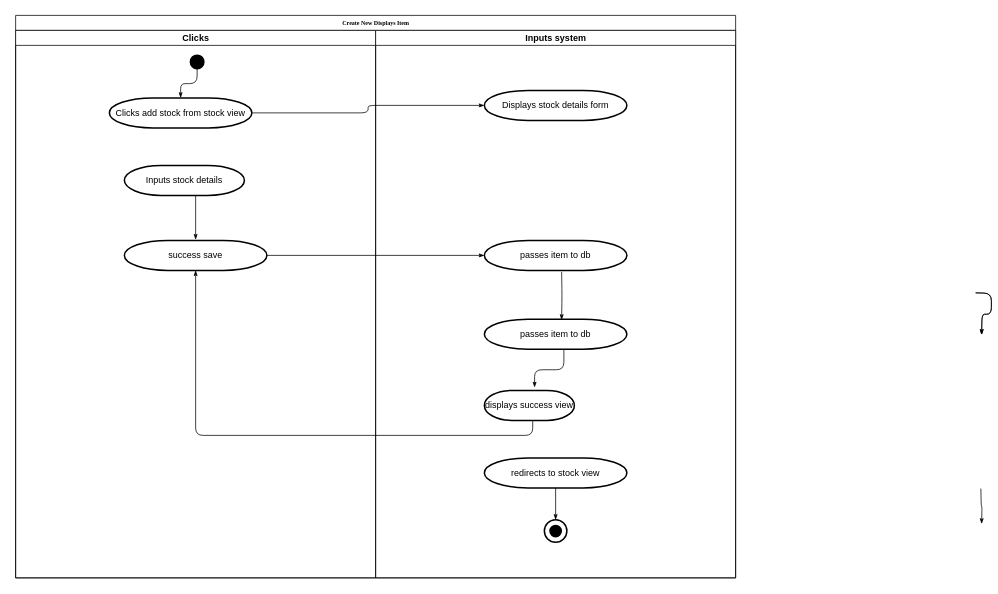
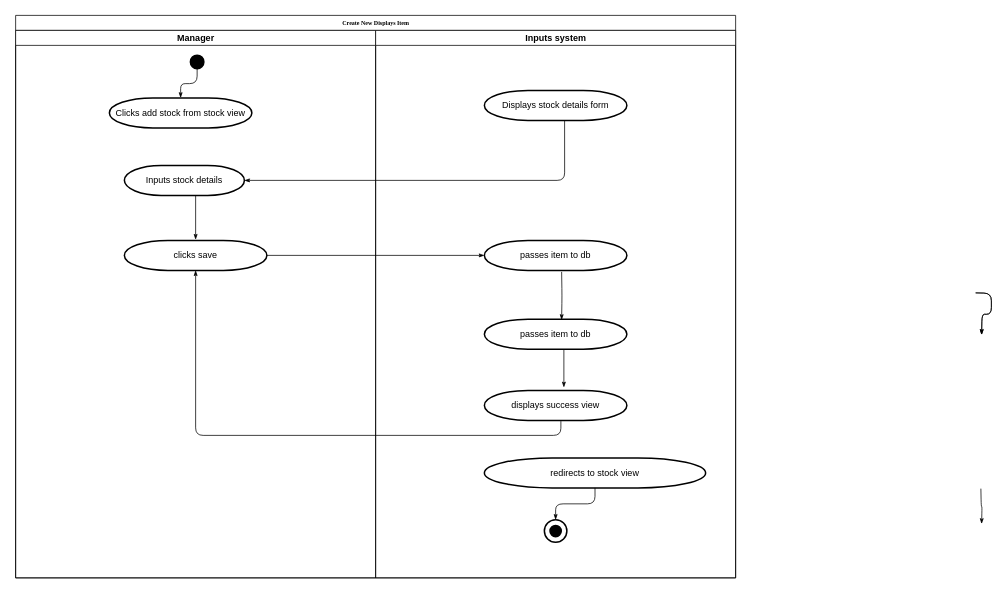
(196, 38) -> (196, 38)
(417, 105) -> none
none -> (434, 180)
(195, 255) -> (195, 255)
(529, 405) -> (555, 405)
(555, 473) -> (595, 473)
